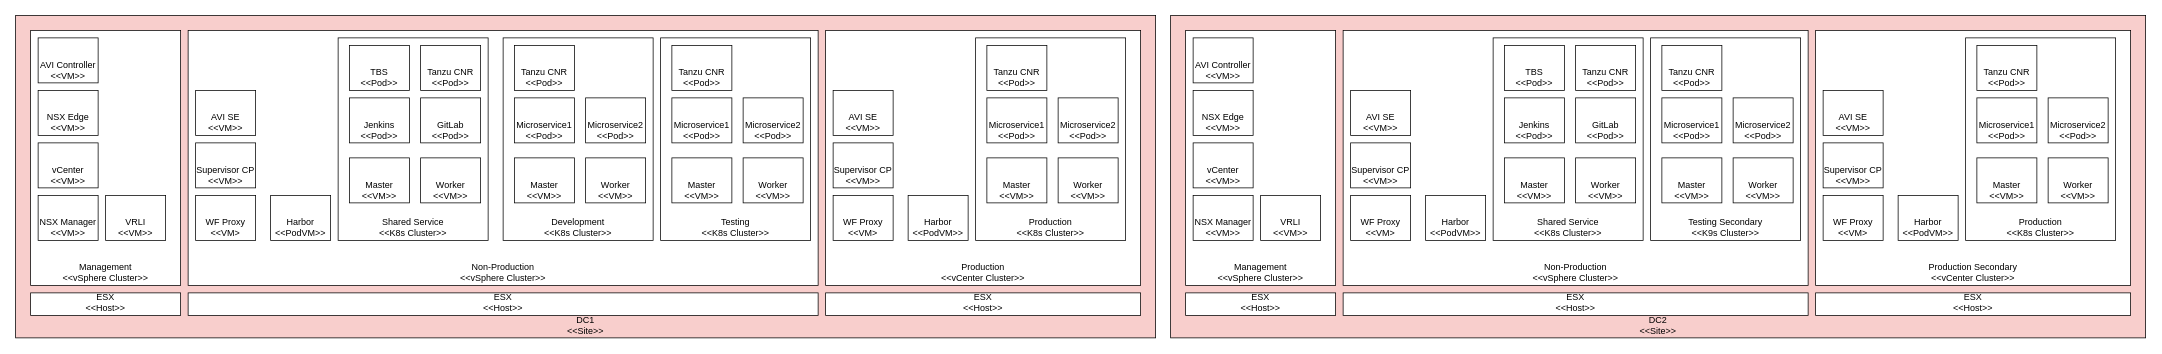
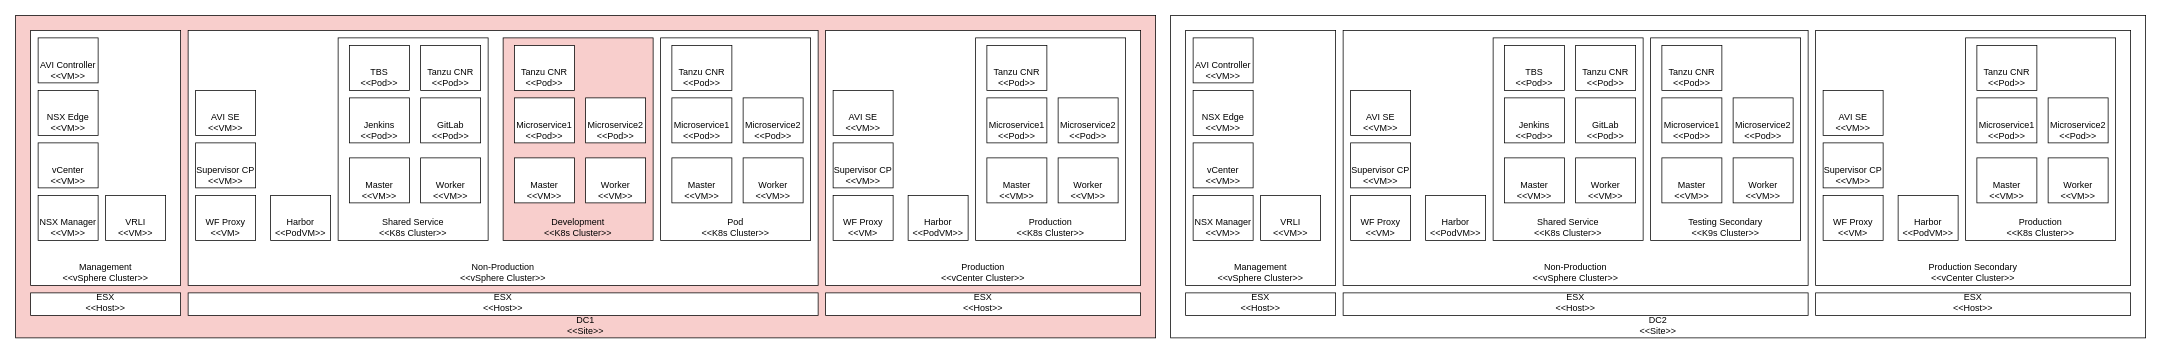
(578, 139) -> (578, 139)
(735, 227) -> (735, 227)
(1658, 325) -> (1658, 325)
